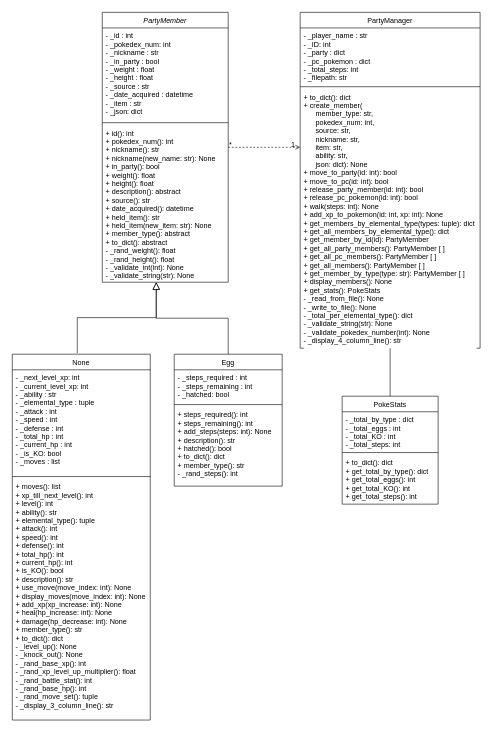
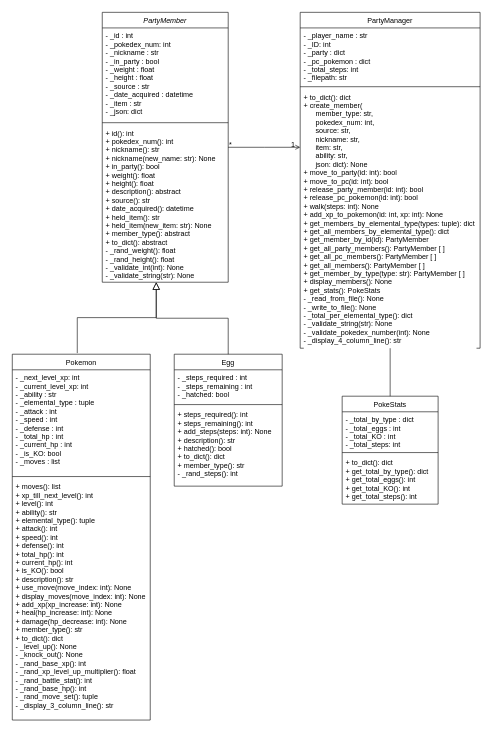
(263, 147) -> (263, 147)
(81, 362) -> (81, 362)
